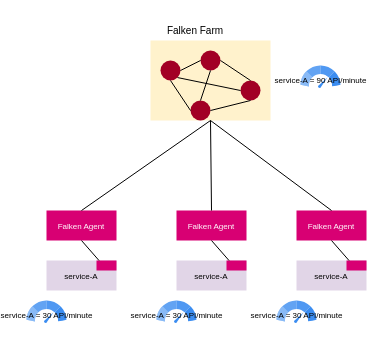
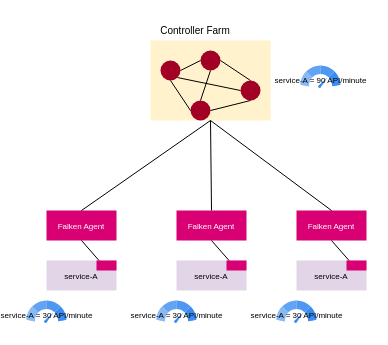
(196, 31) -> (196, 31)
